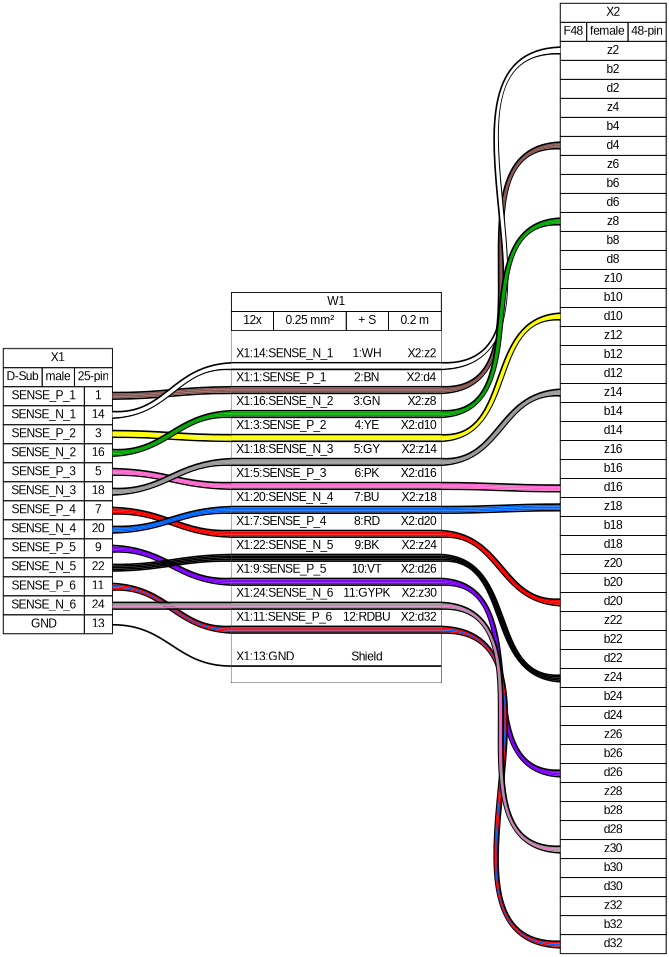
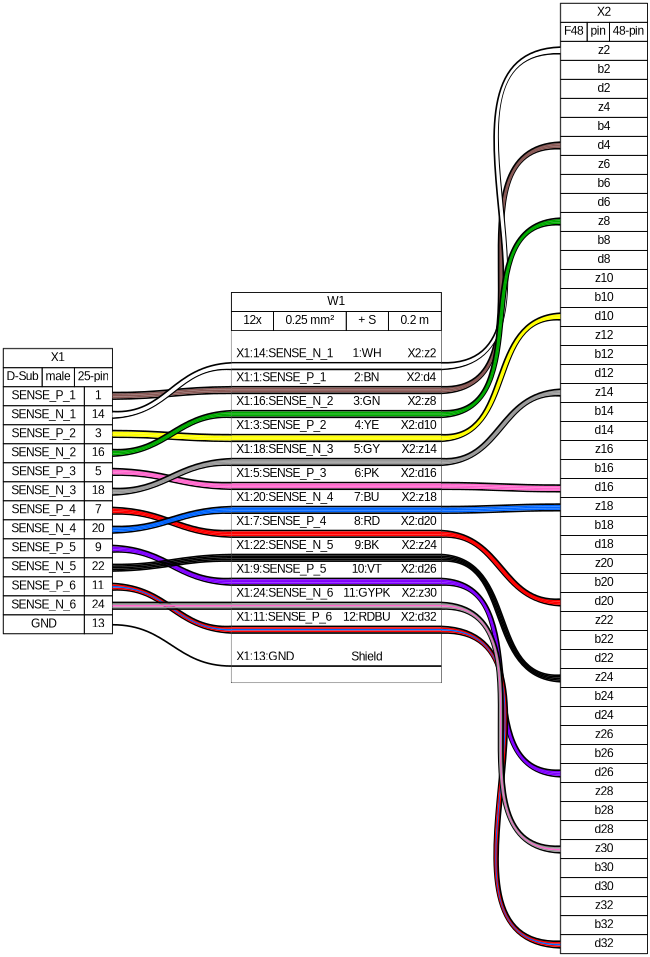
(607, 31) -> (598, 31)
